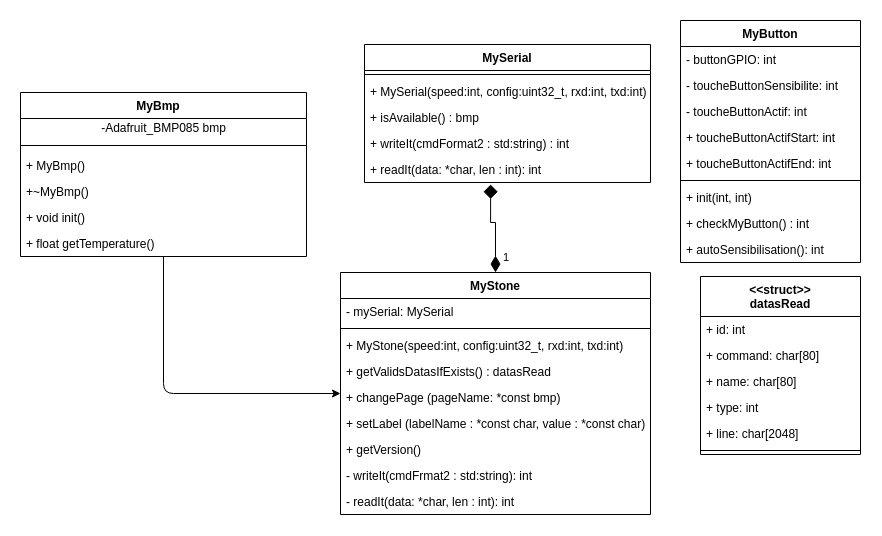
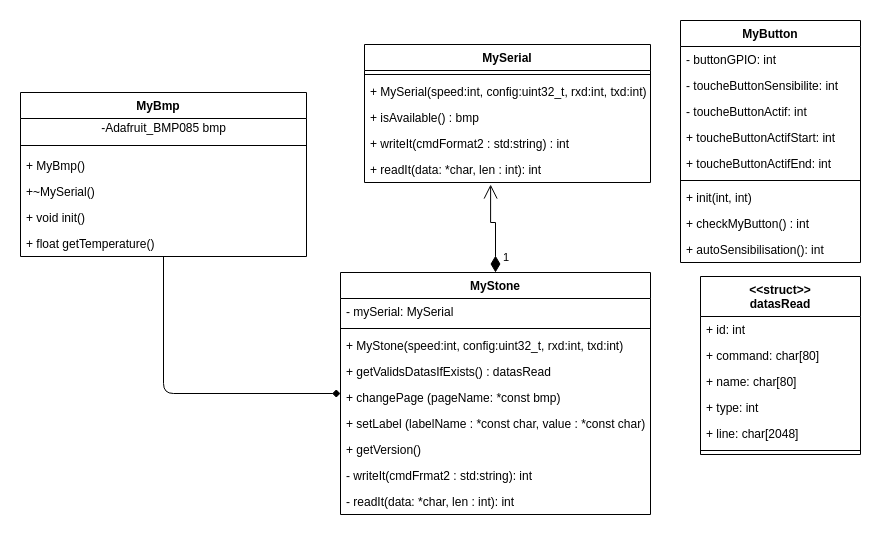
(56, 192) -> (63, 192)
(491, 199) -> (491, 193)
(332, 394) -> (331, 394)
